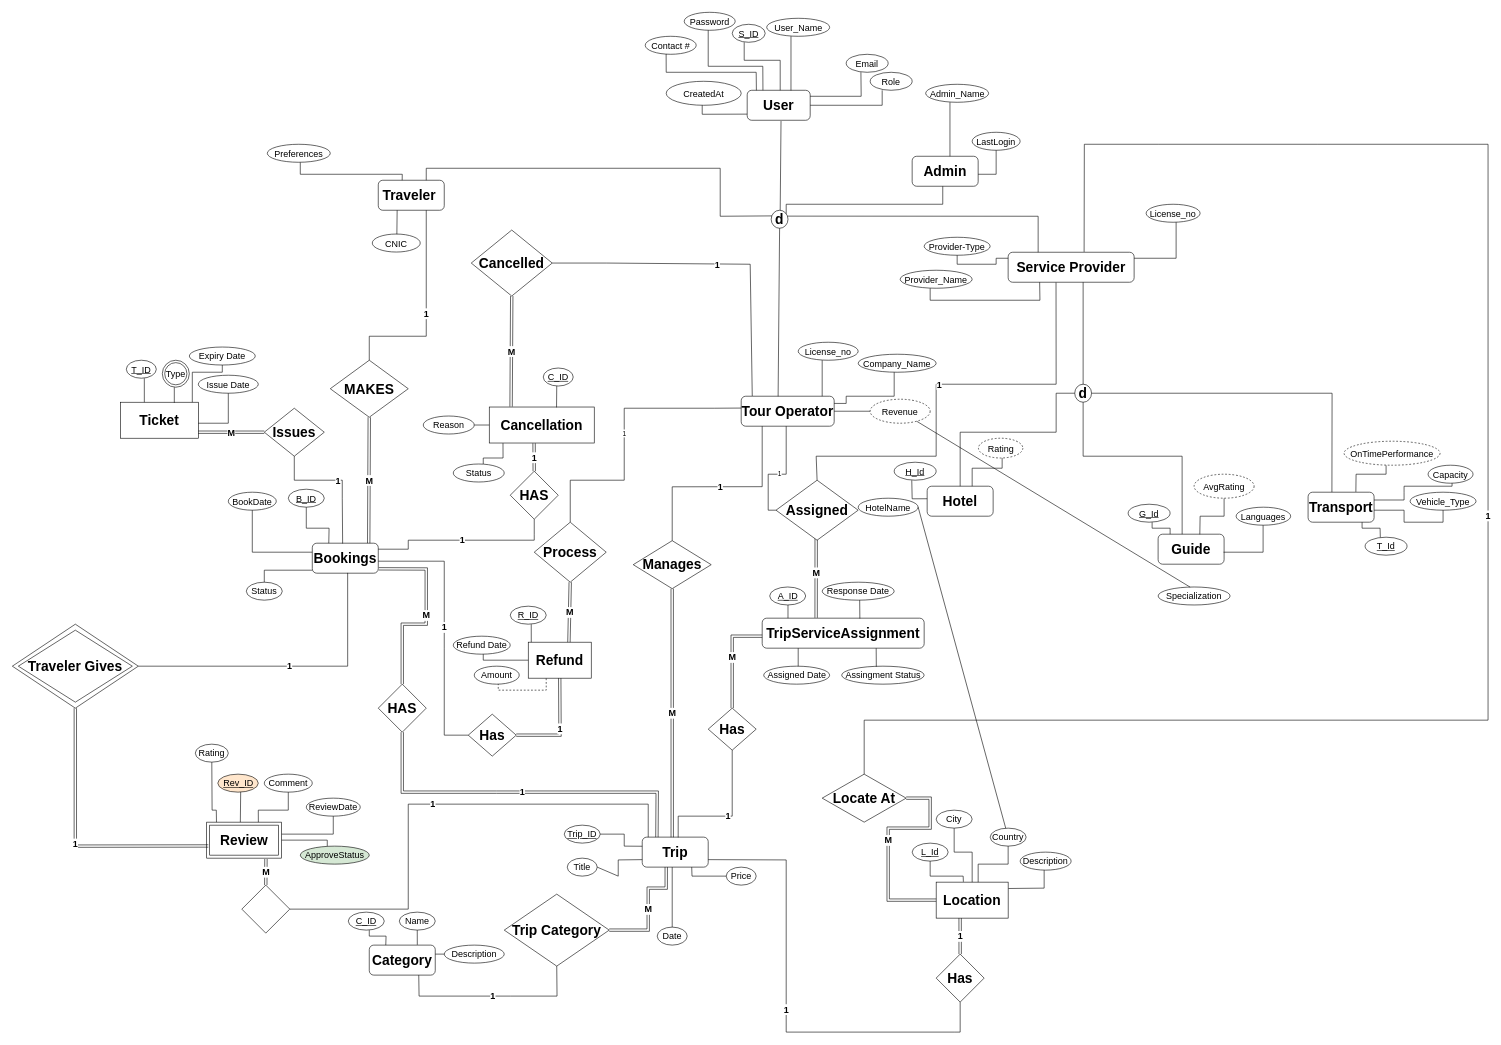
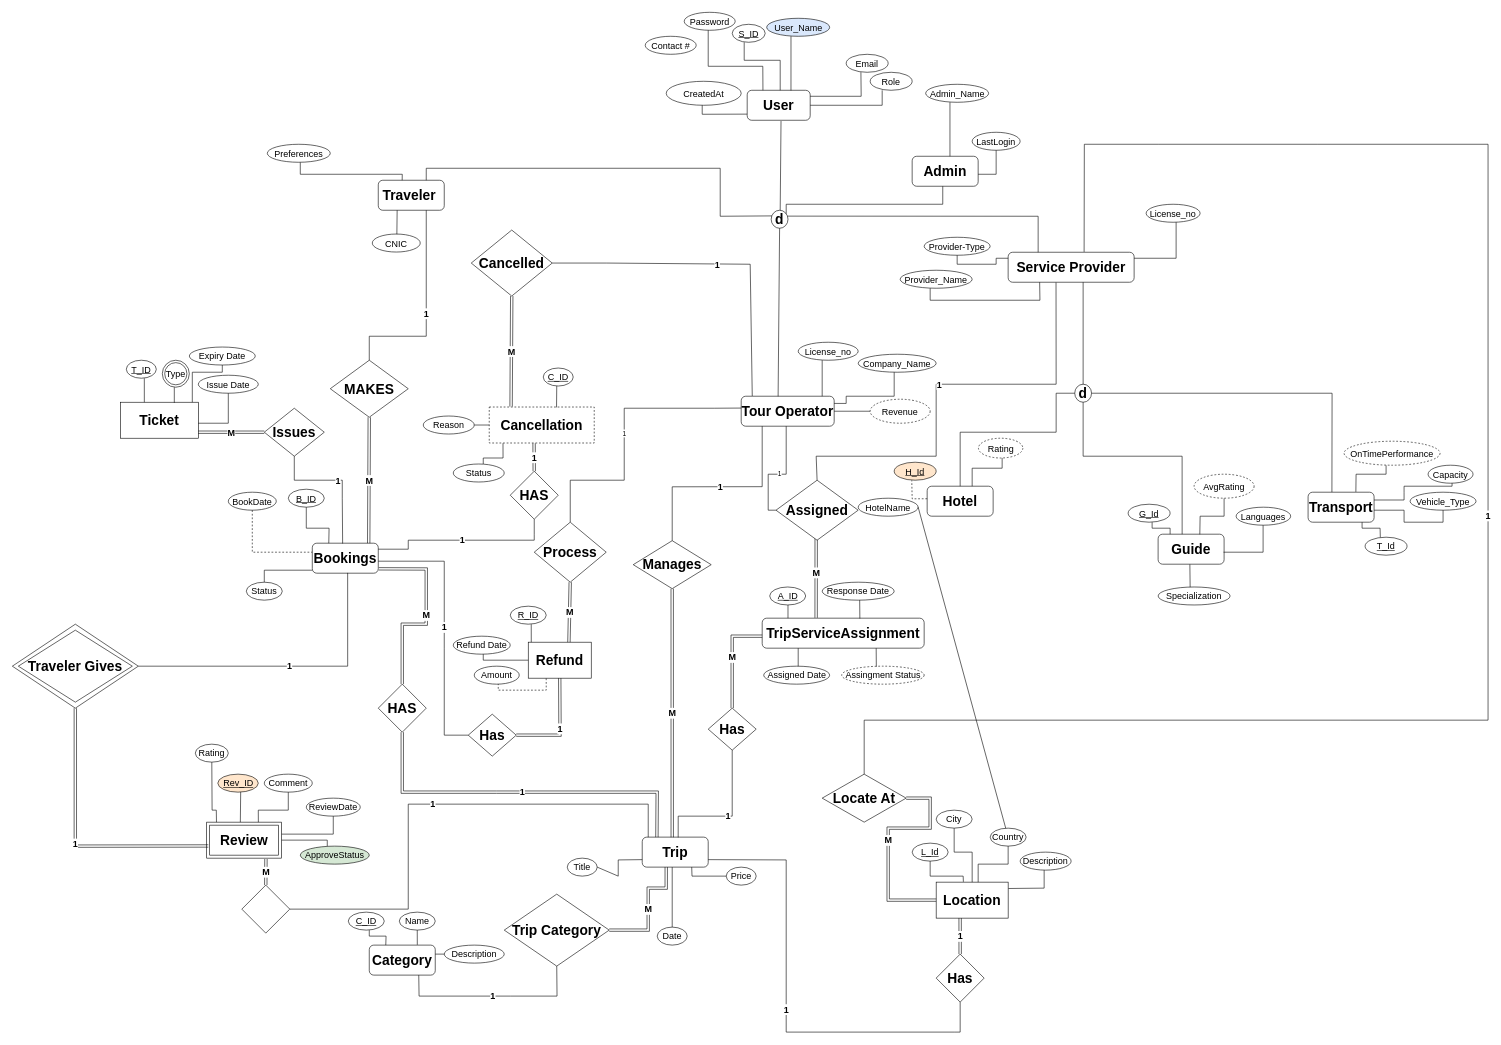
(798, 27) -> (798, 27)
(711, 72) -> none
(542, 425) -> (542, 425)
(915, 471) -> (915, 471)
(912, 497) -> (912, 497)
(1054, 505) -> (1190, 576)
(261, 552) -> (261, 552)
(883, 675) -> (883, 675)
(582, 834) -> none
(624, 837) -> none
